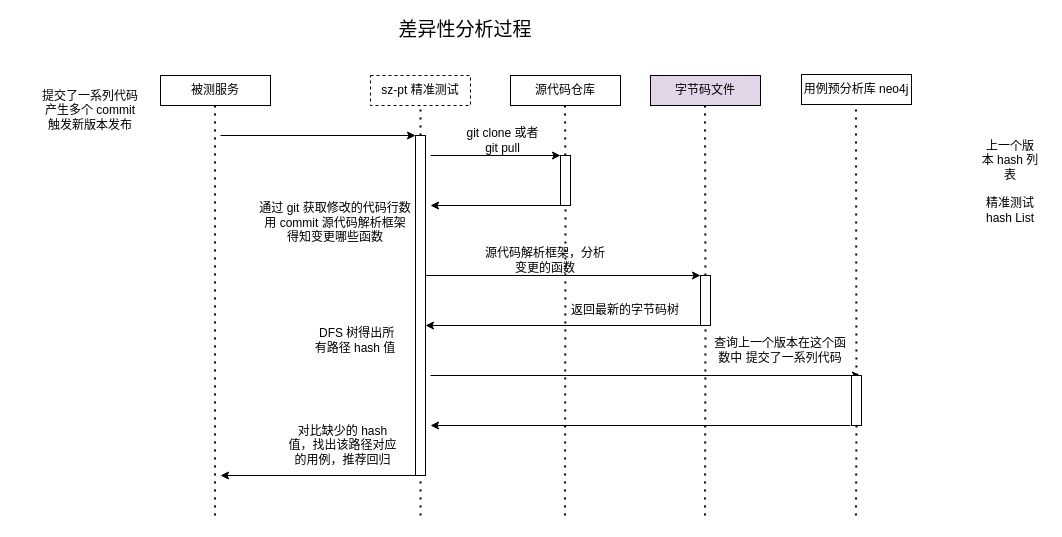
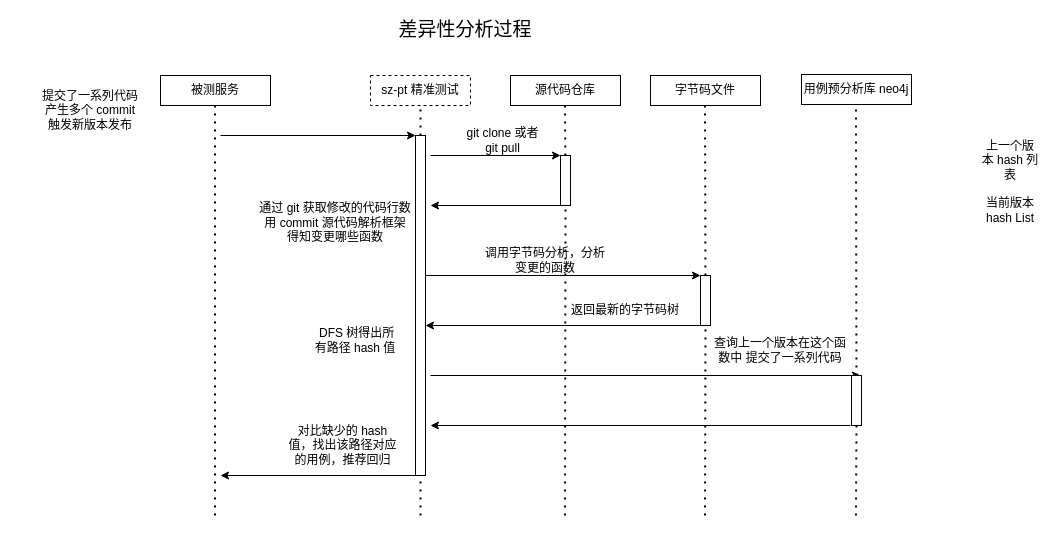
(706, 91) -> (706, 91)
(1011, 211) -> (1011, 211)
(546, 261) -> (546, 261)
